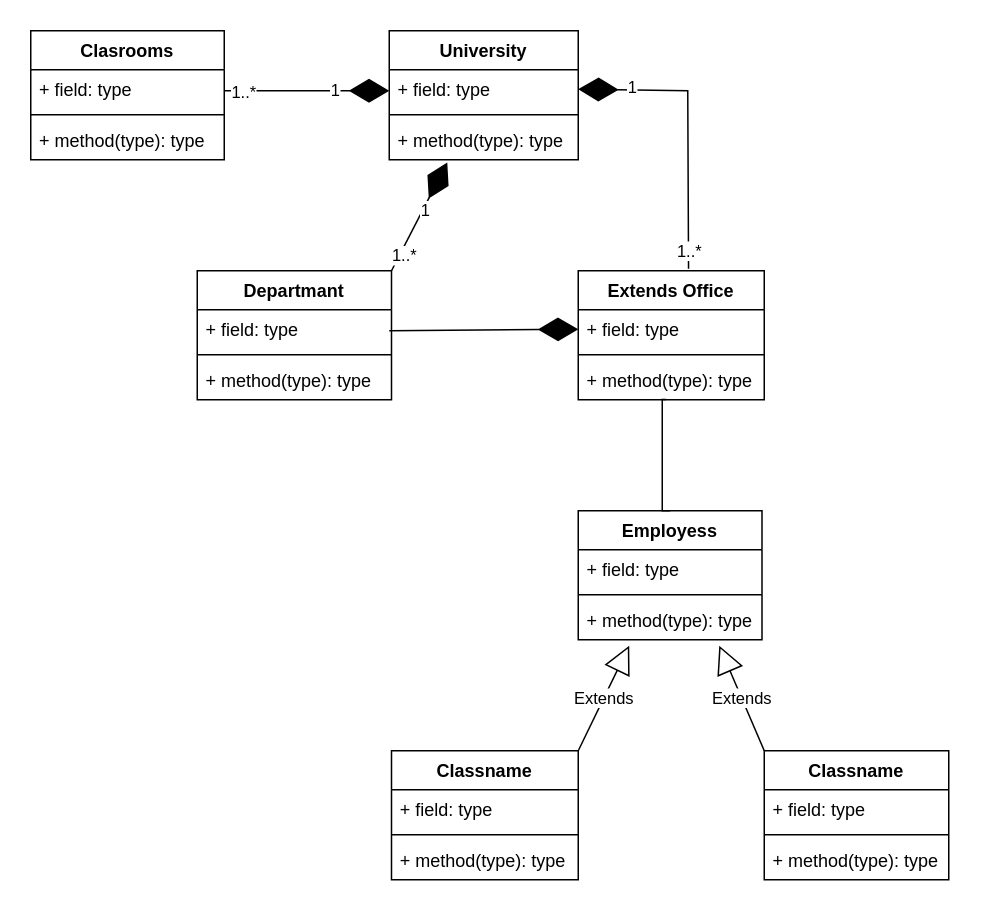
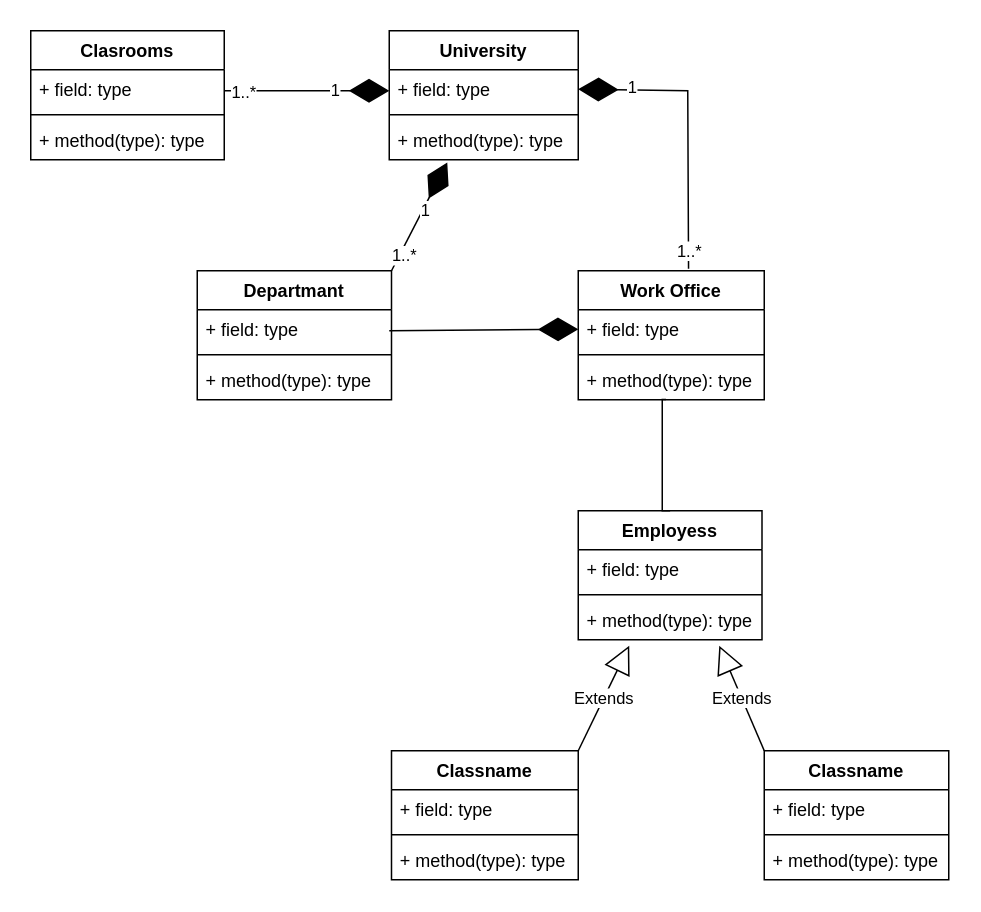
(671, 291) -> (671, 291)
